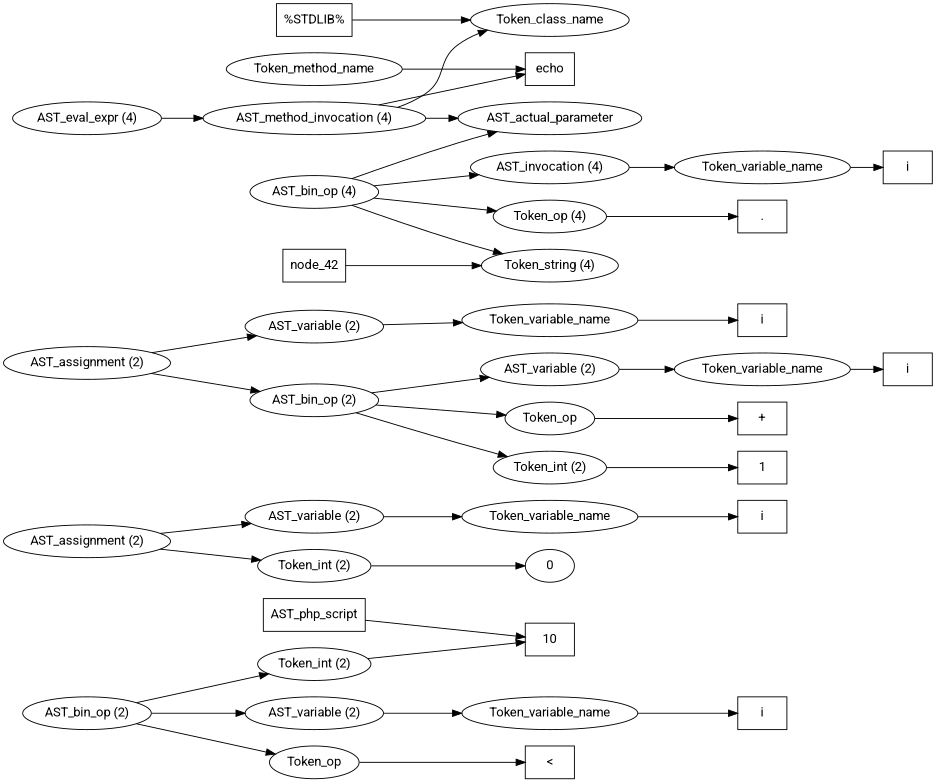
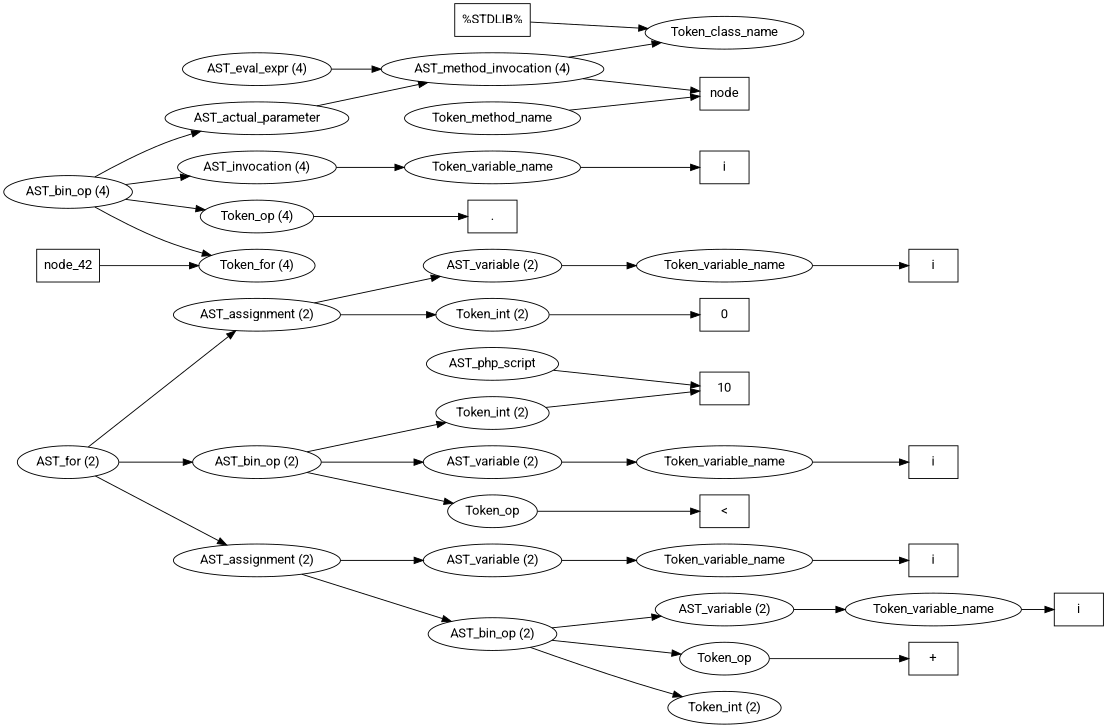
(550, 69) -> (724, 94)
(437, 118) -> (368, 95)
(550, 266) -> (257, 266)
none -> (68, 462)
(762, 468) -> none
(550, 566) -> (724, 315)
(314, 615) -> (492, 364)
